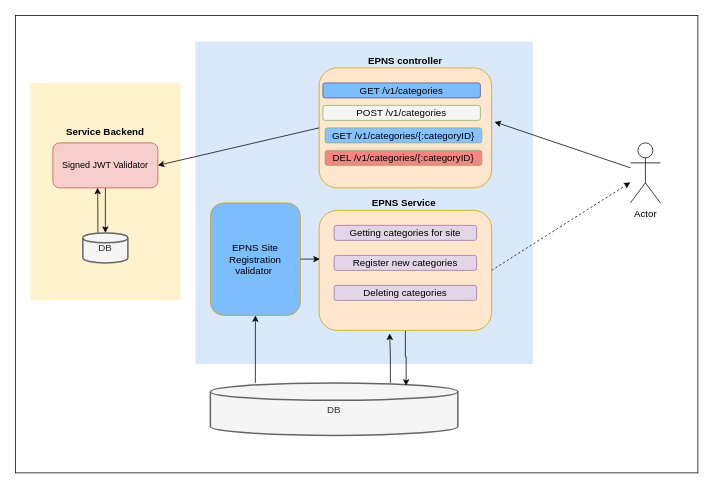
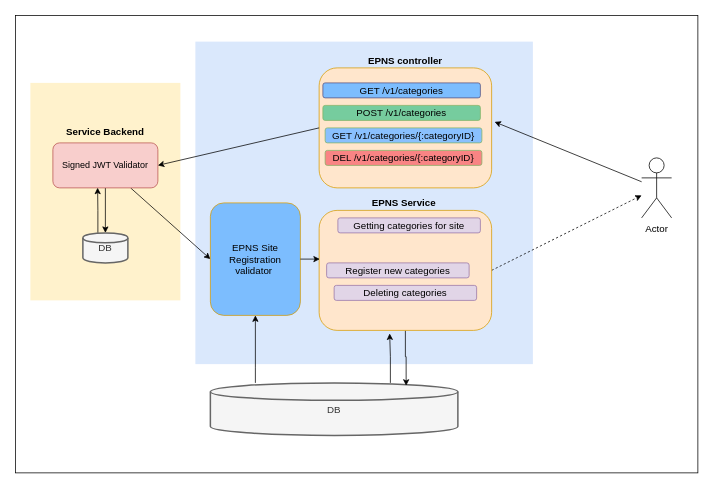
(402, 113) -> (402, 113)
(645, 173) -> (657, 188)
none -> (169, 222)
(405, 233) -> (409, 225)
(405, 263) -> (398, 270)
